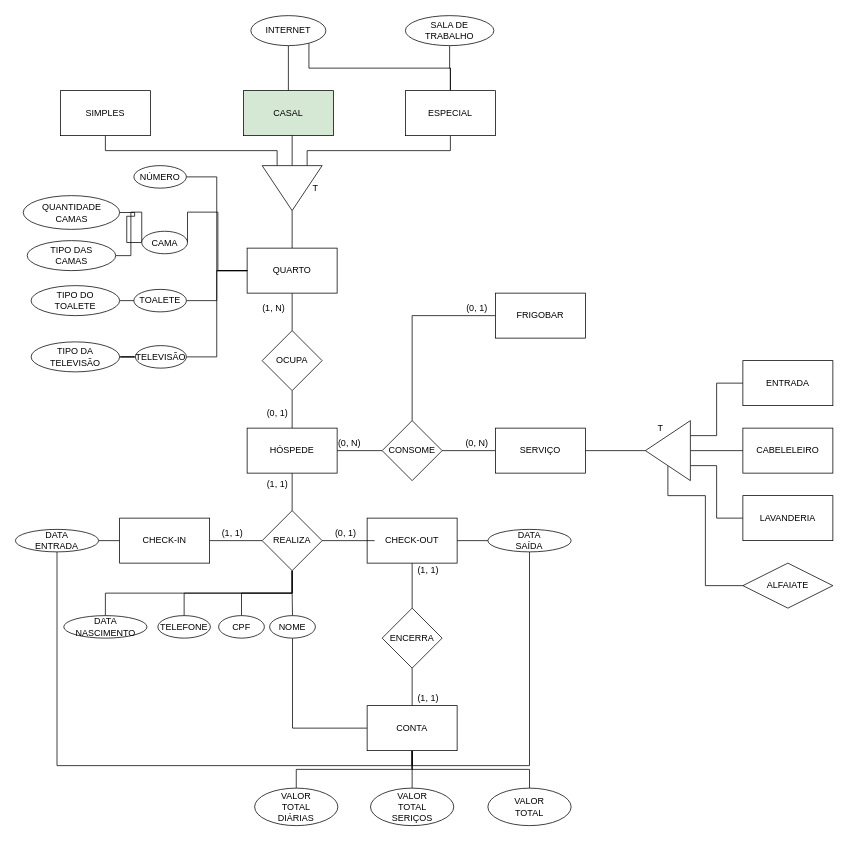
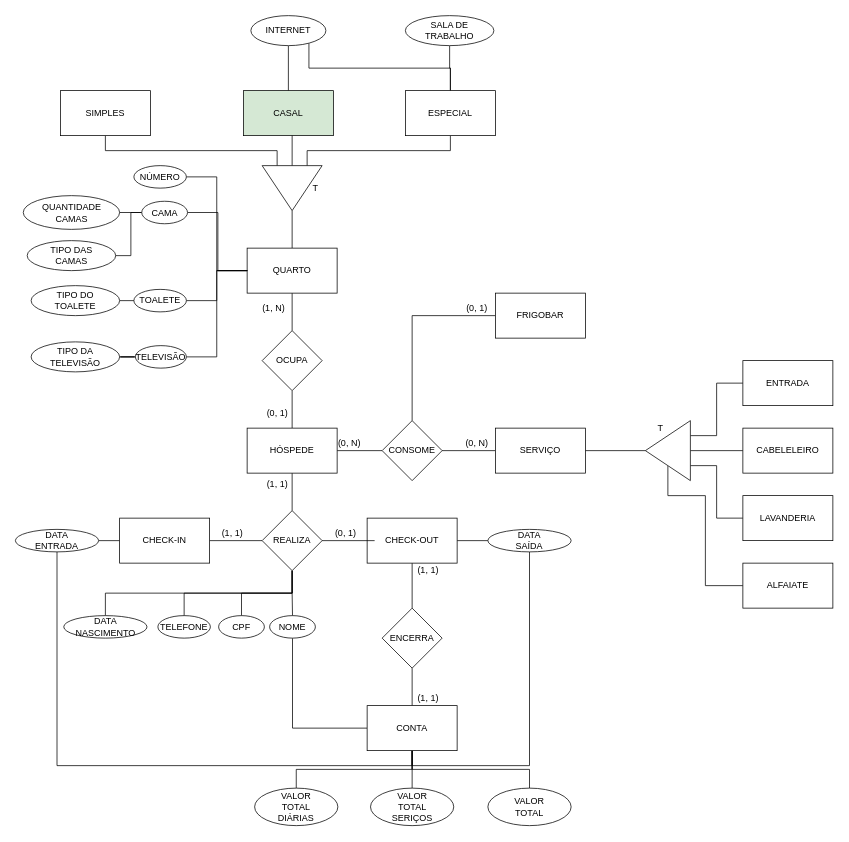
(165, 242) -> (165, 212)
(788, 585) -> (788, 585)
